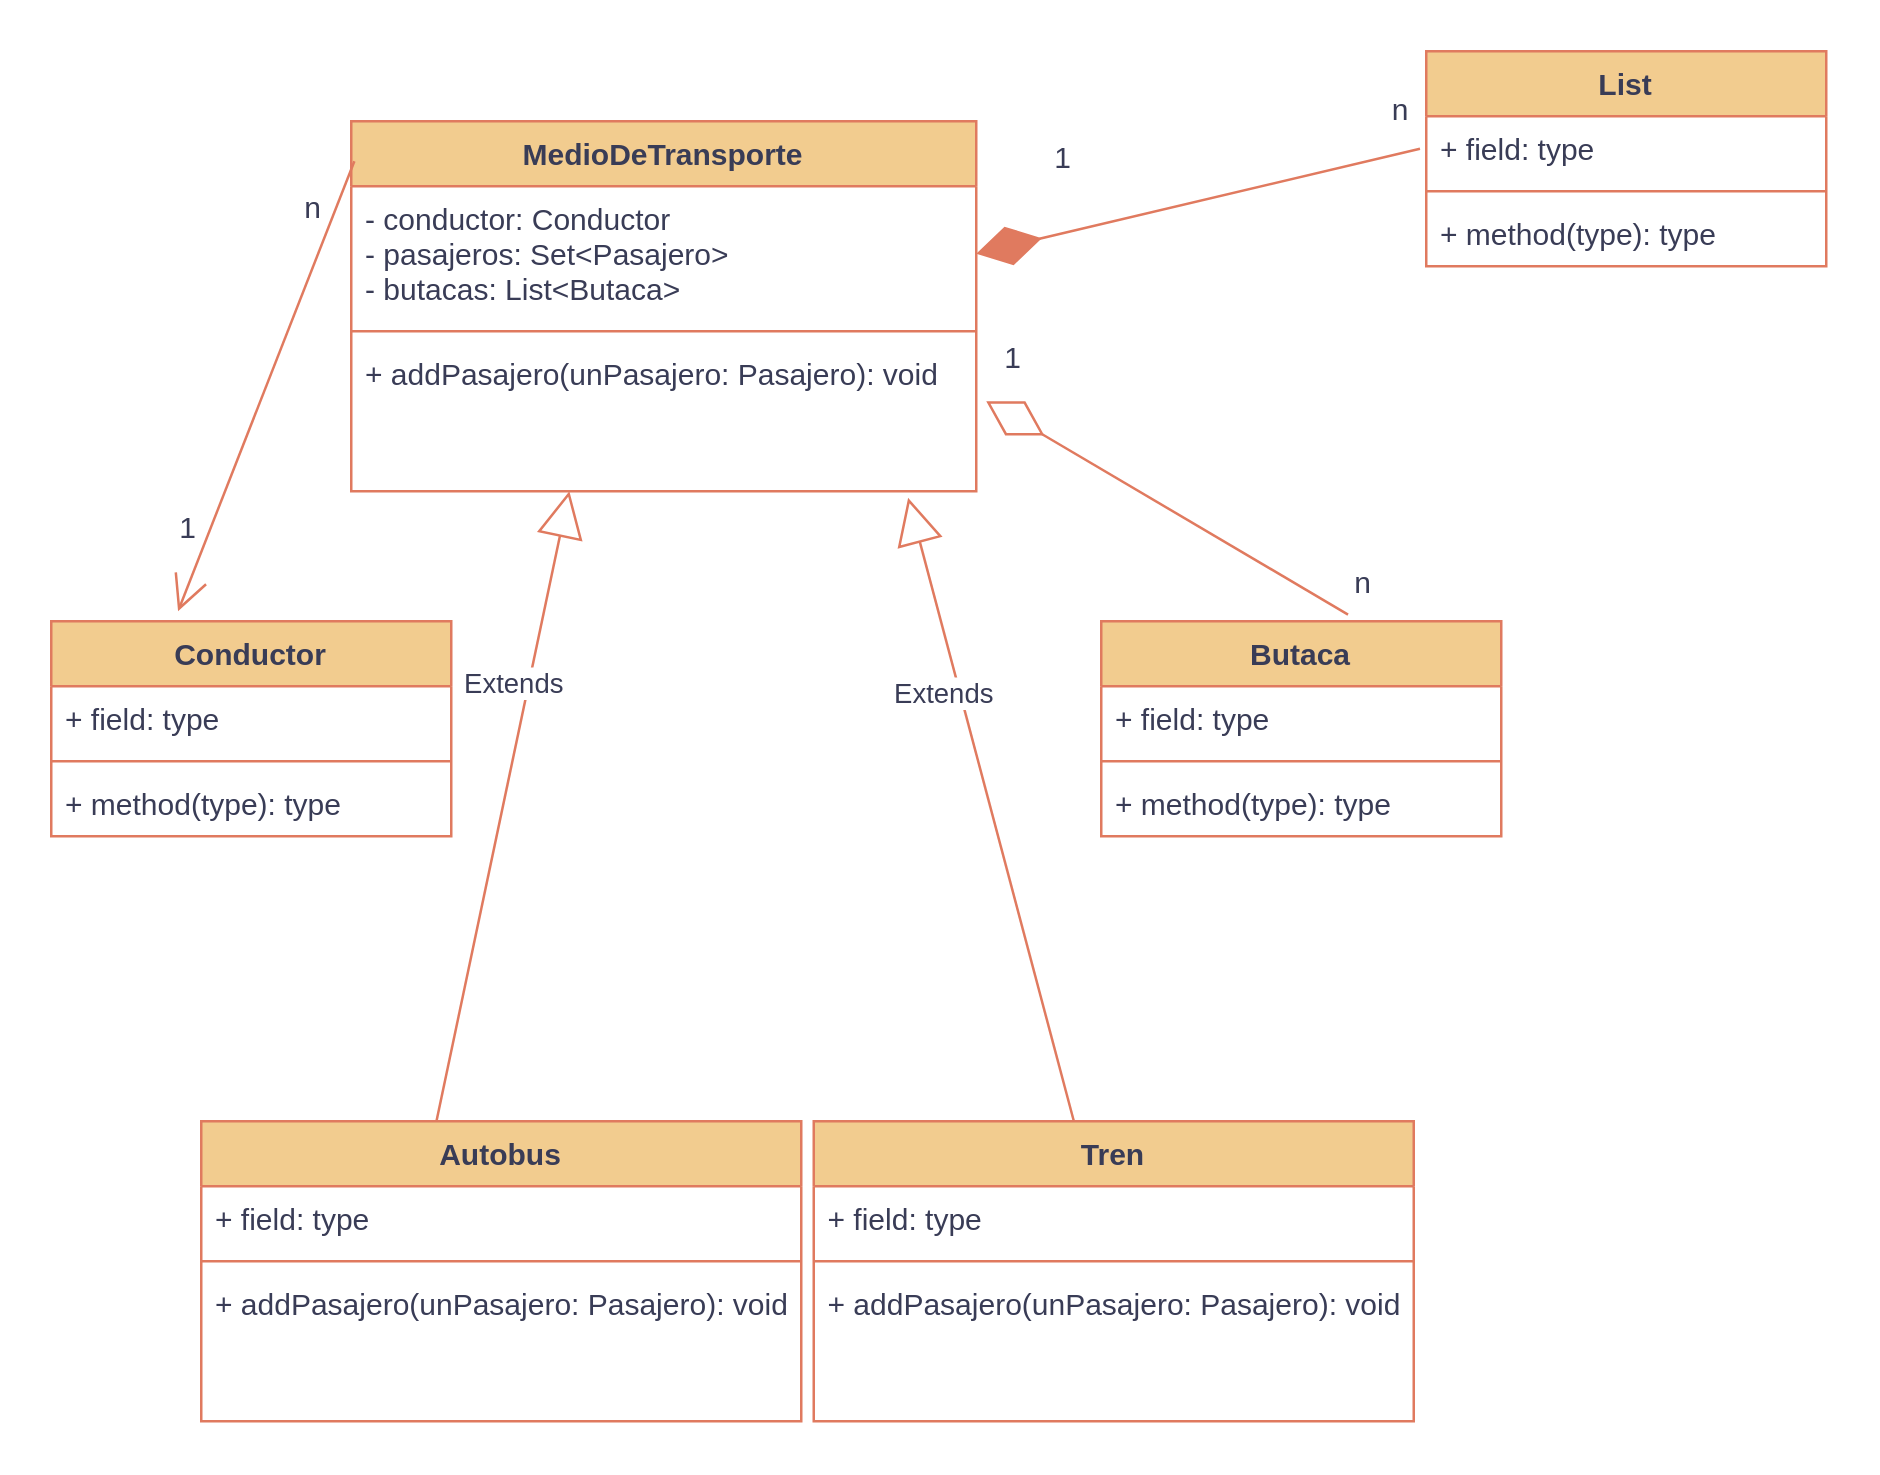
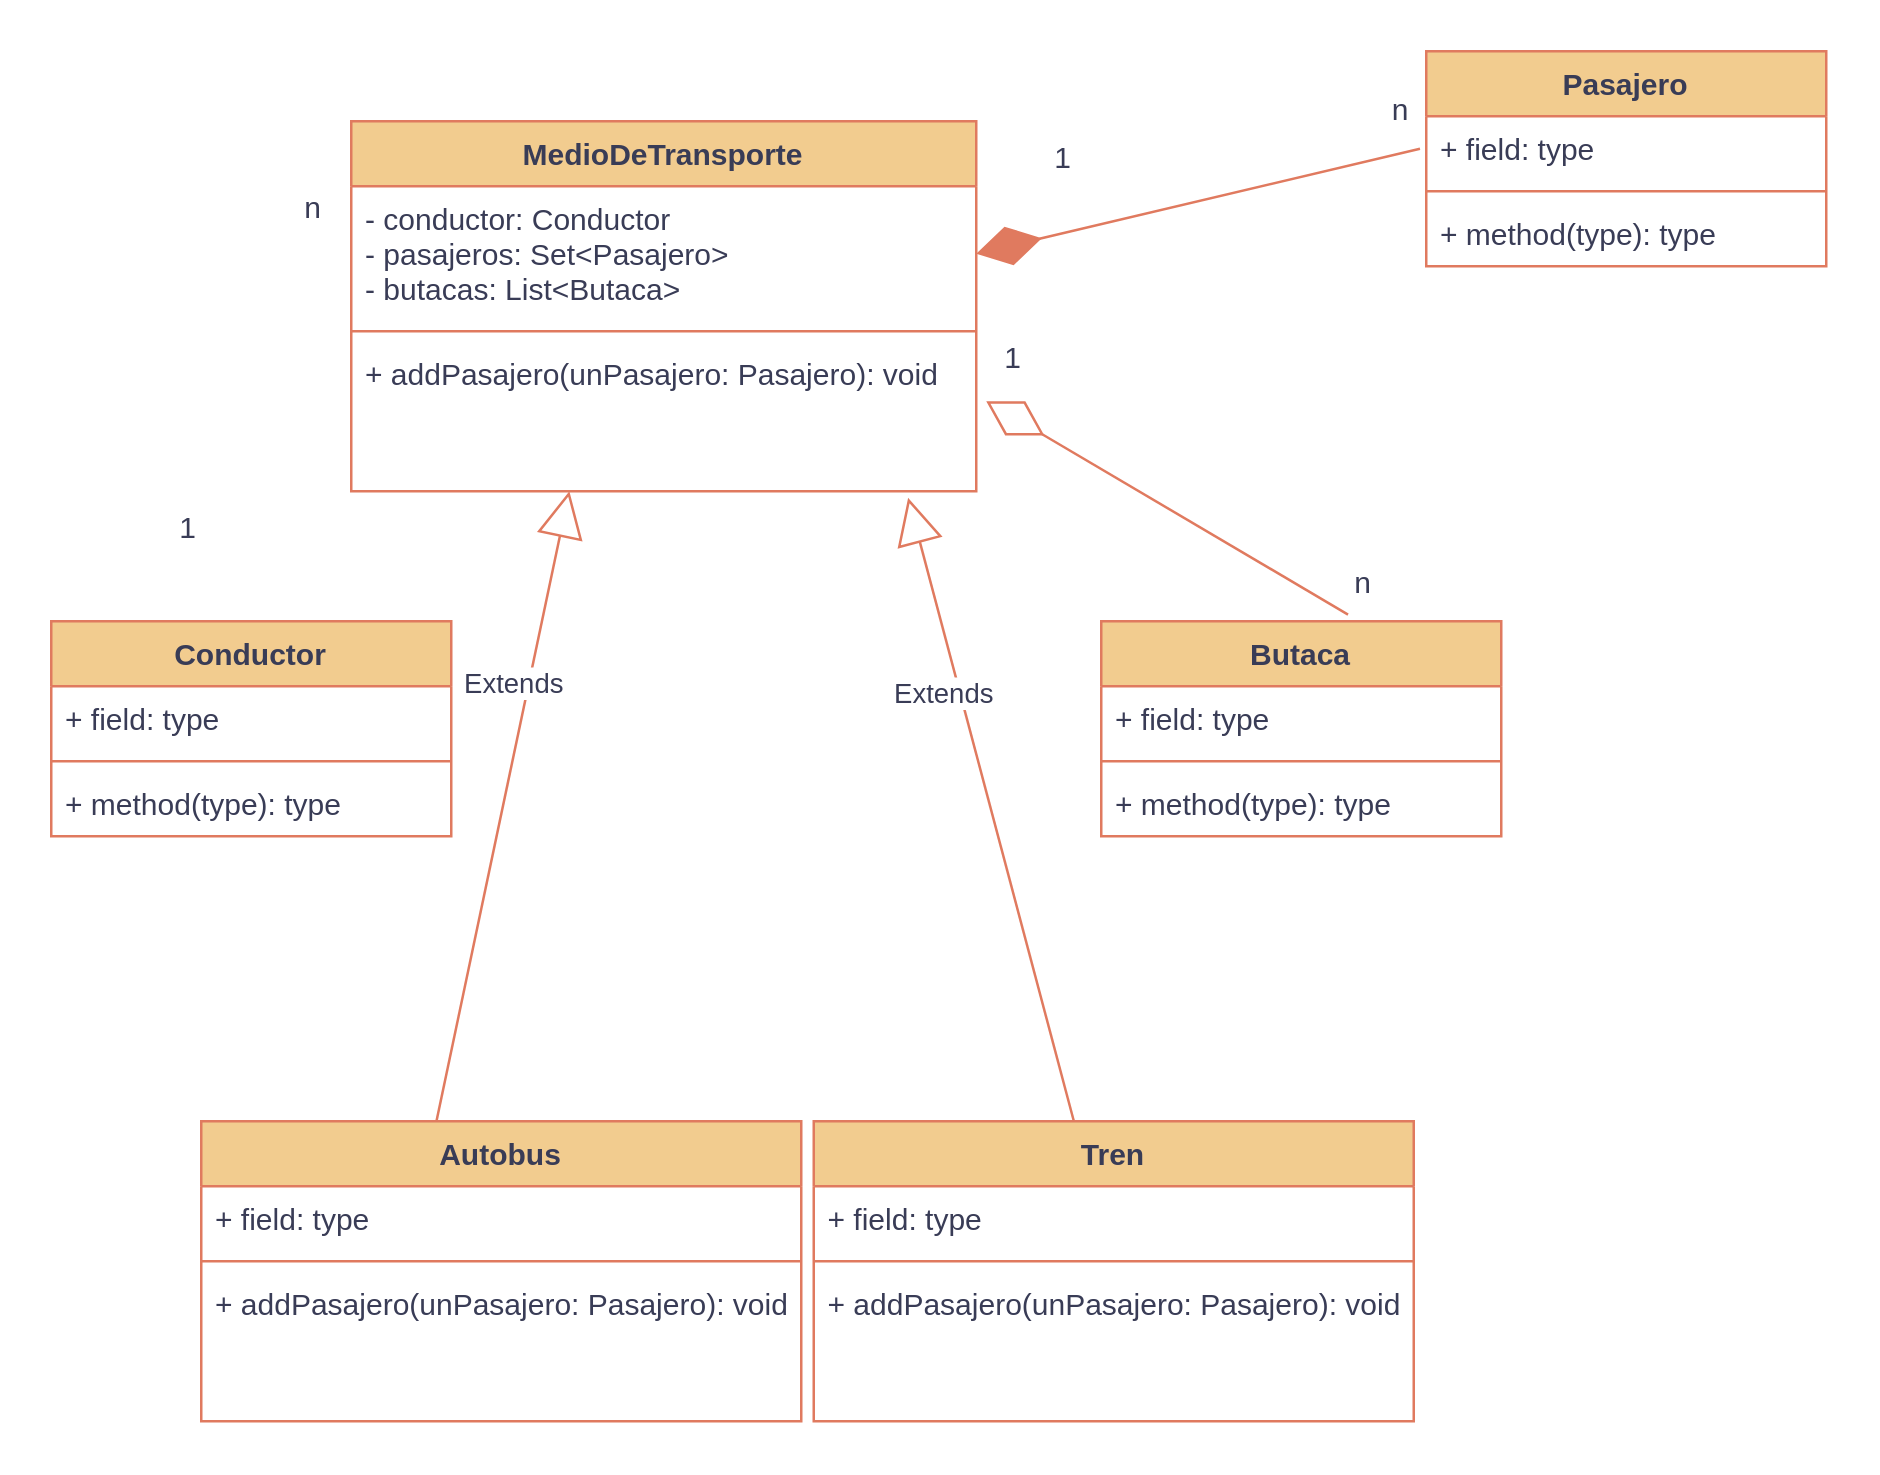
(1625, 85) -> (1625, 85)
(267, 383) -> none
